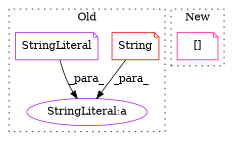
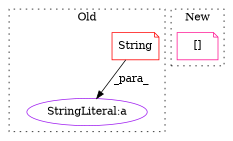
(57, 46) -> none
